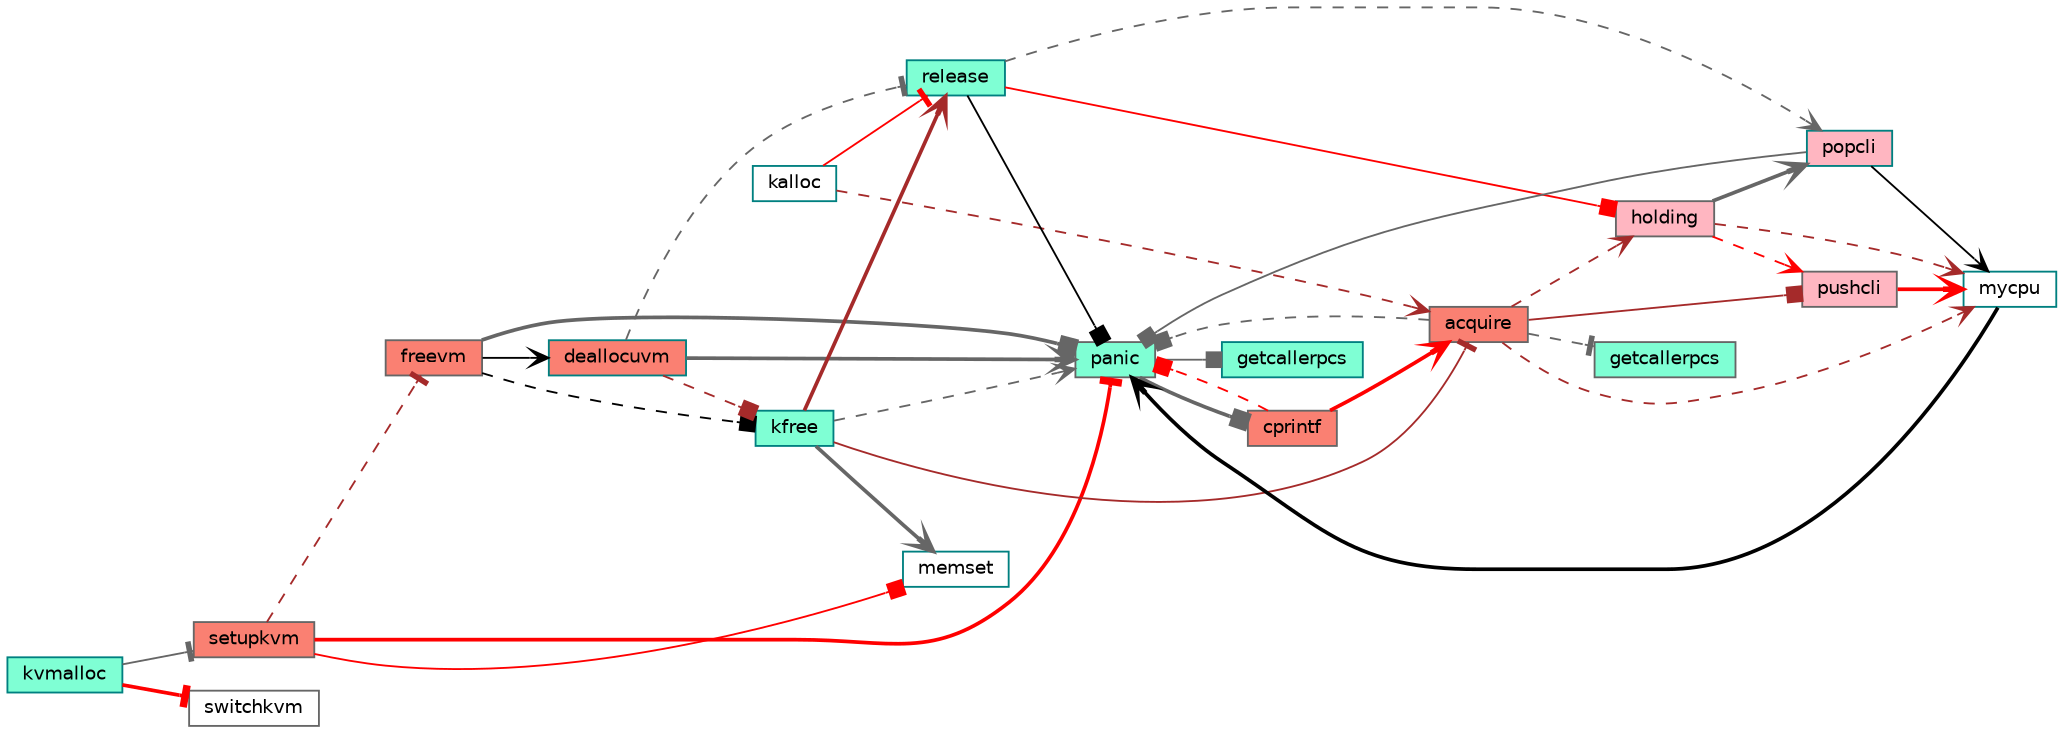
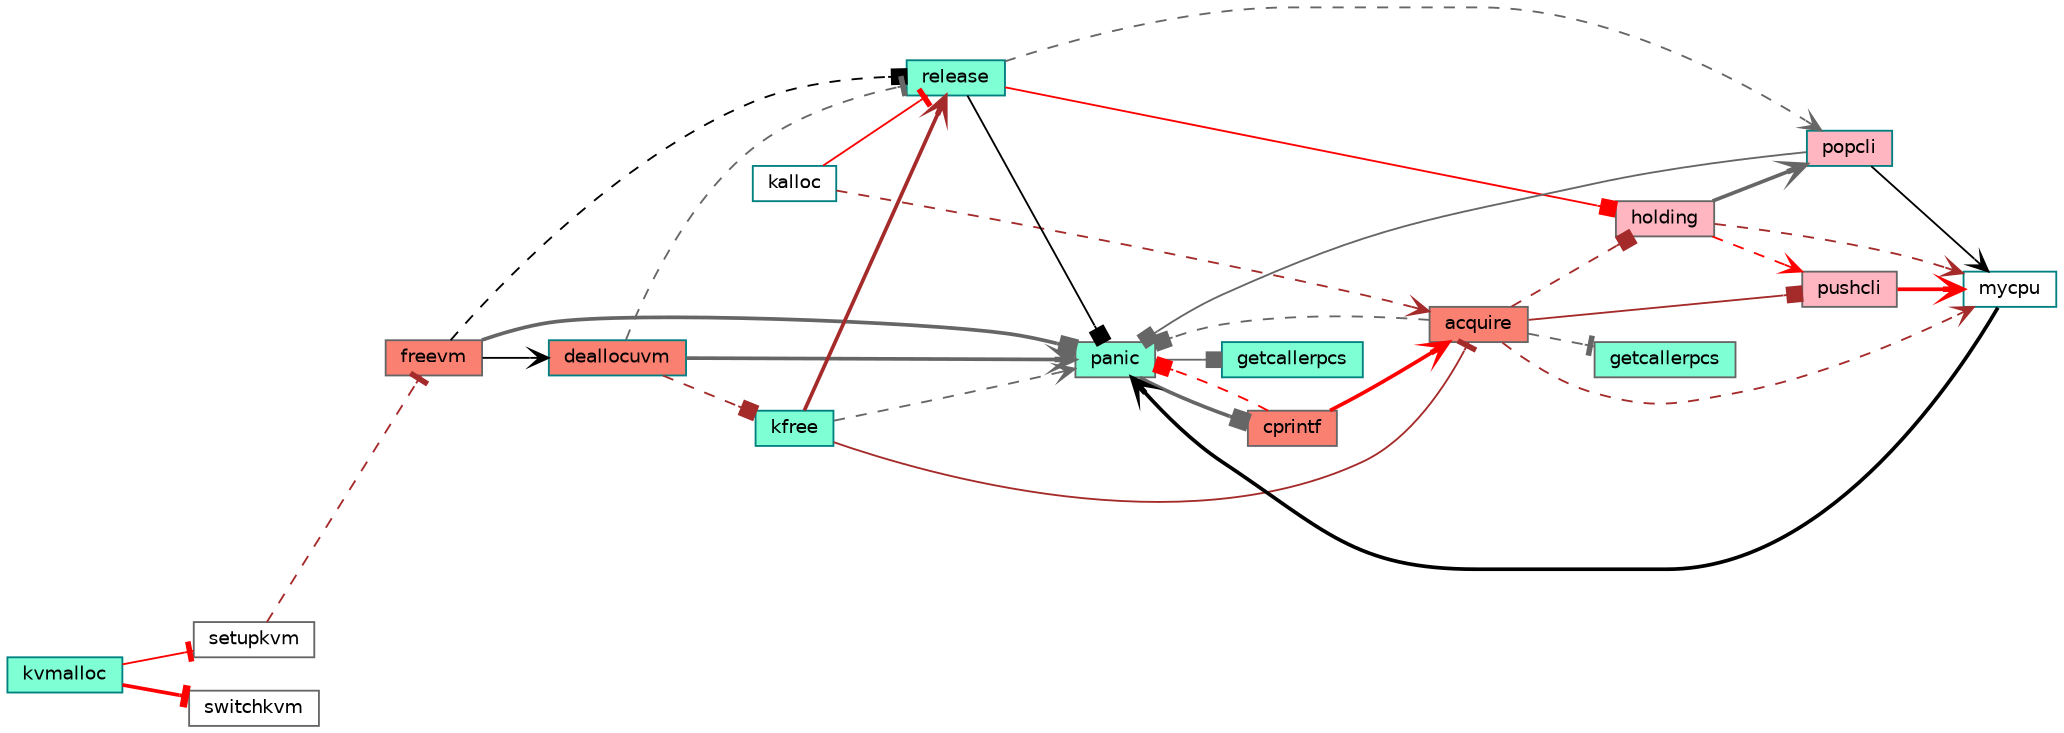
(1564, 276) -> (1564, 276)
(608, 403) -> (644, 163)
(956, 569) -> none
(254, 640) -> (254, 640)
(788, 640) -> none
(153, 658) -> (153, 658)
